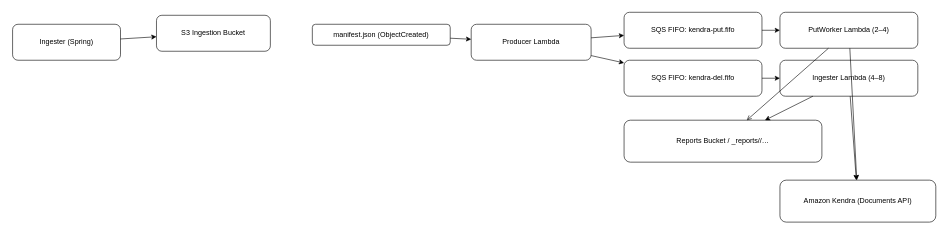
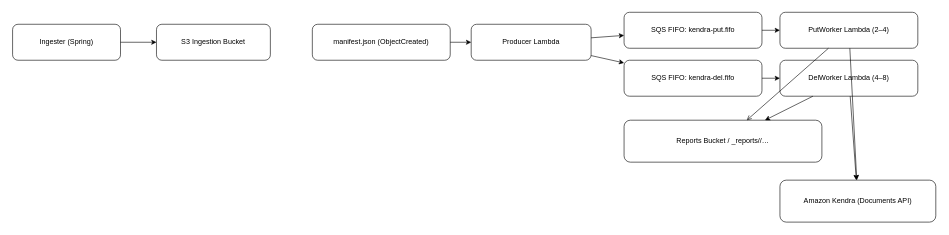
(213, 33) -> (213, 42)
(381, 35) -> (381, 42)
(849, 78) -> (849, 78)
